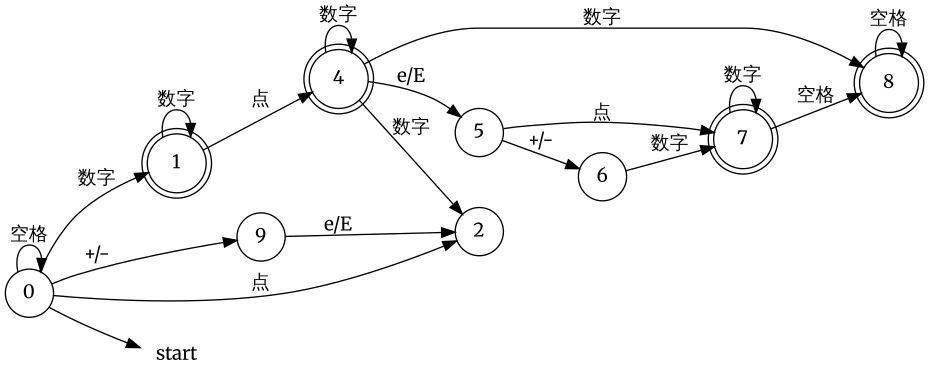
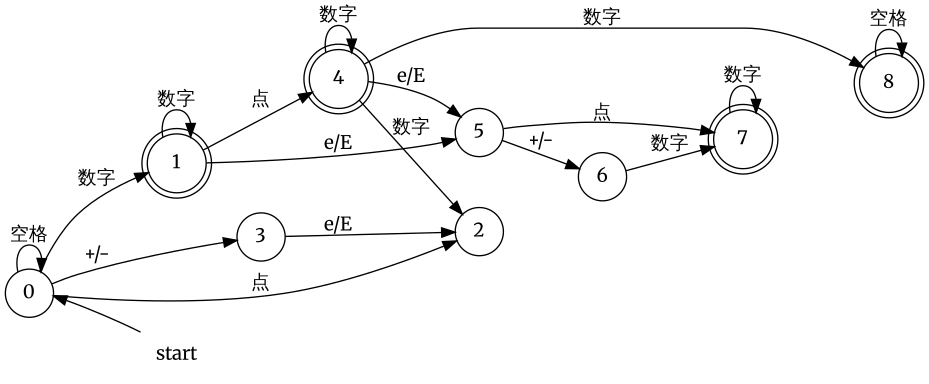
(810, 114) -> none
none -> (325, 157)
(261, 237) -> (261, 237)
(88, 326) -> (104, 315)
